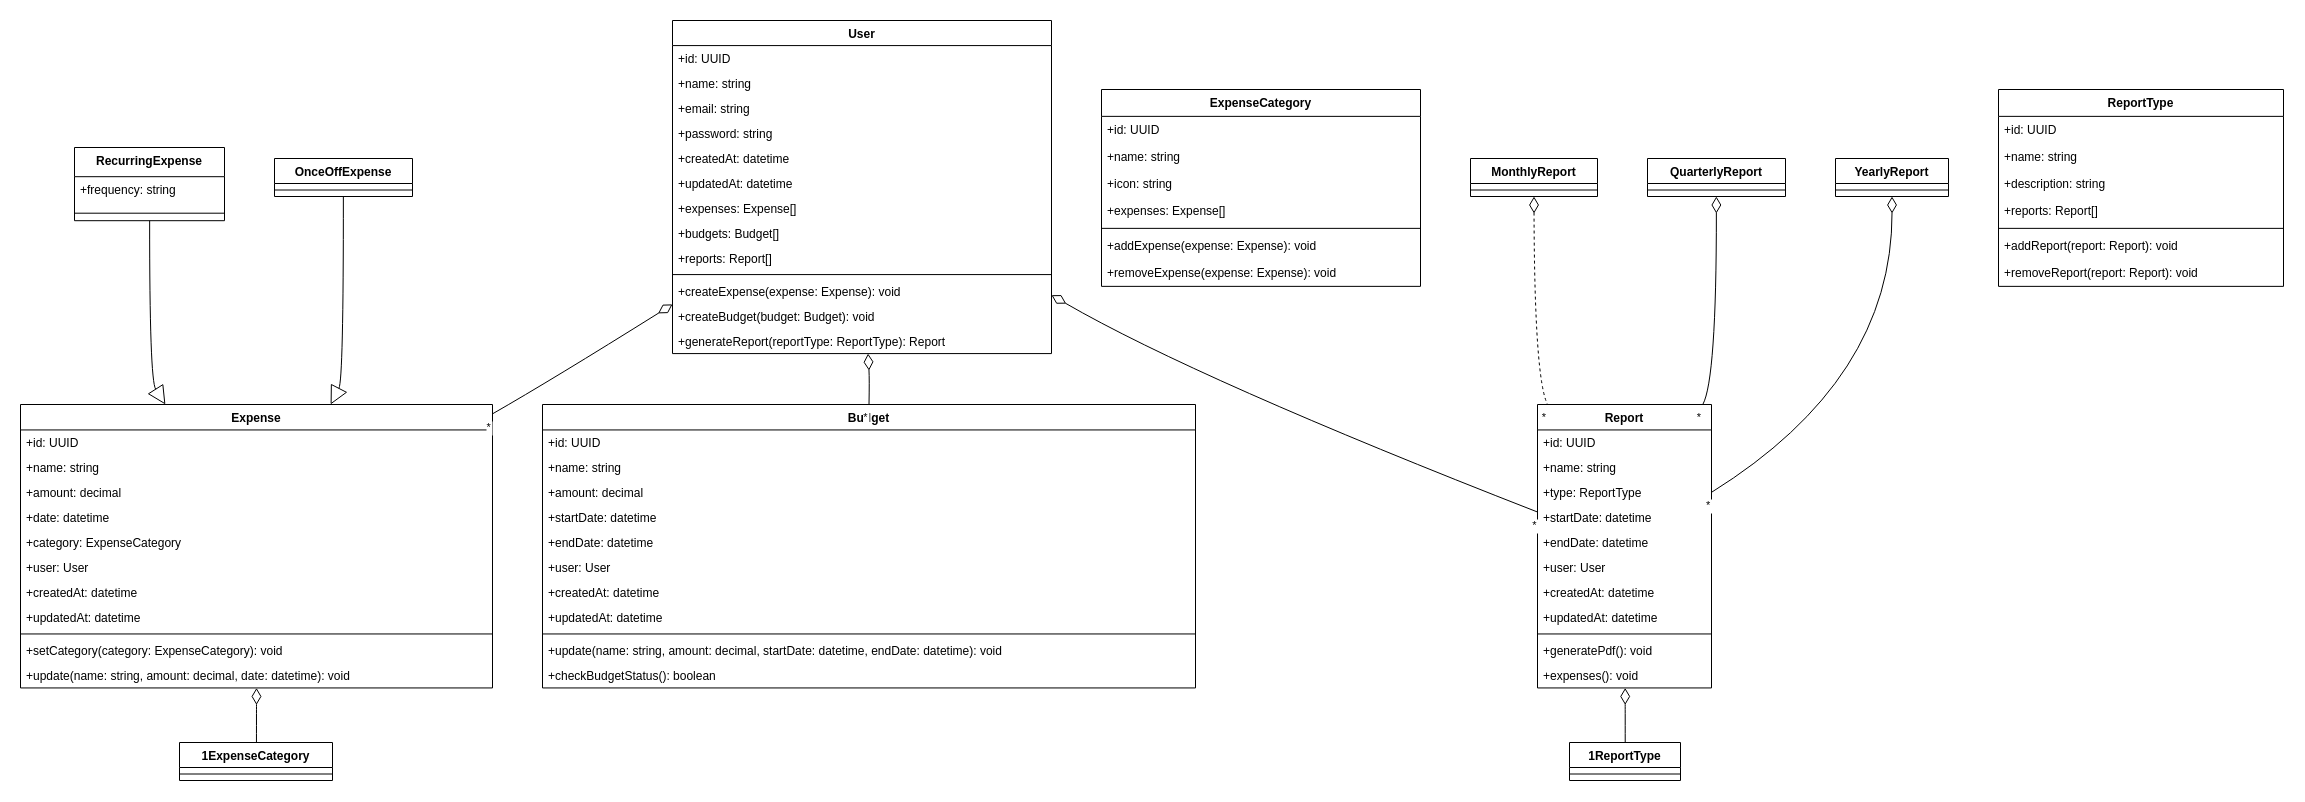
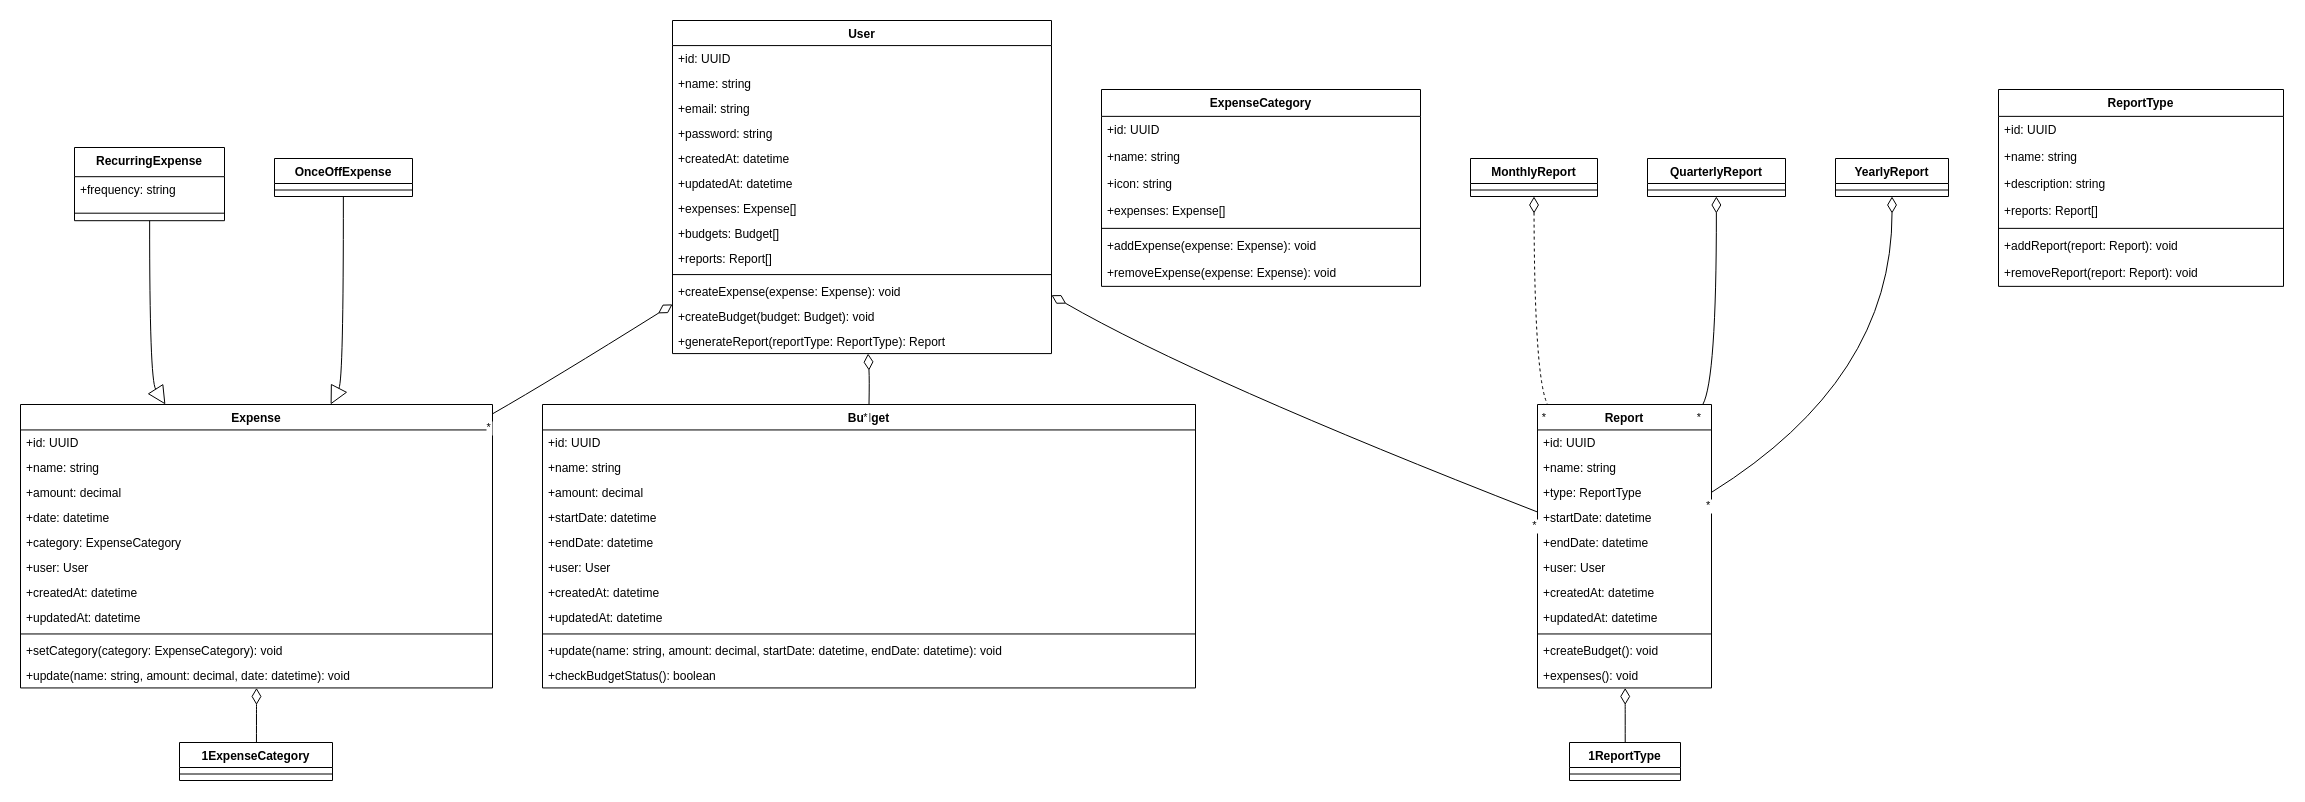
(1606, 651) -> (1609, 651)
